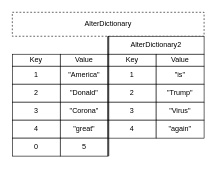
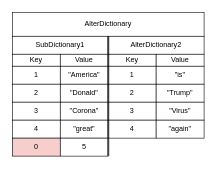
(108, 24) -> (108, 24)
none -> (60, 45)
(36, 147) -> (36, 147)
